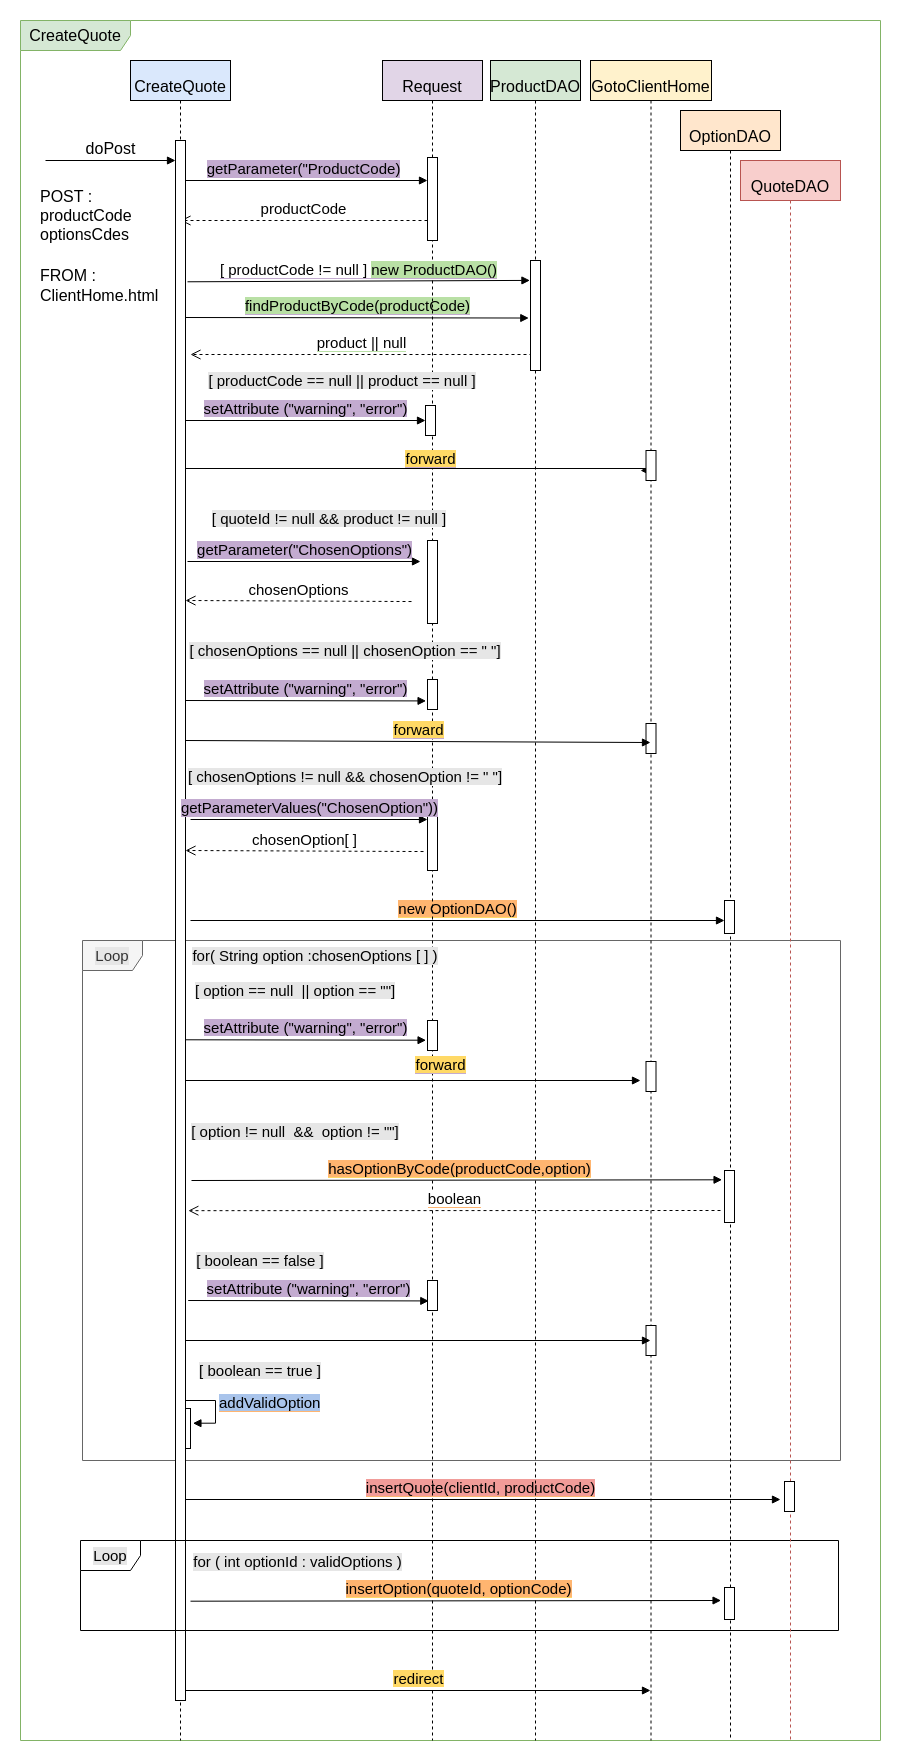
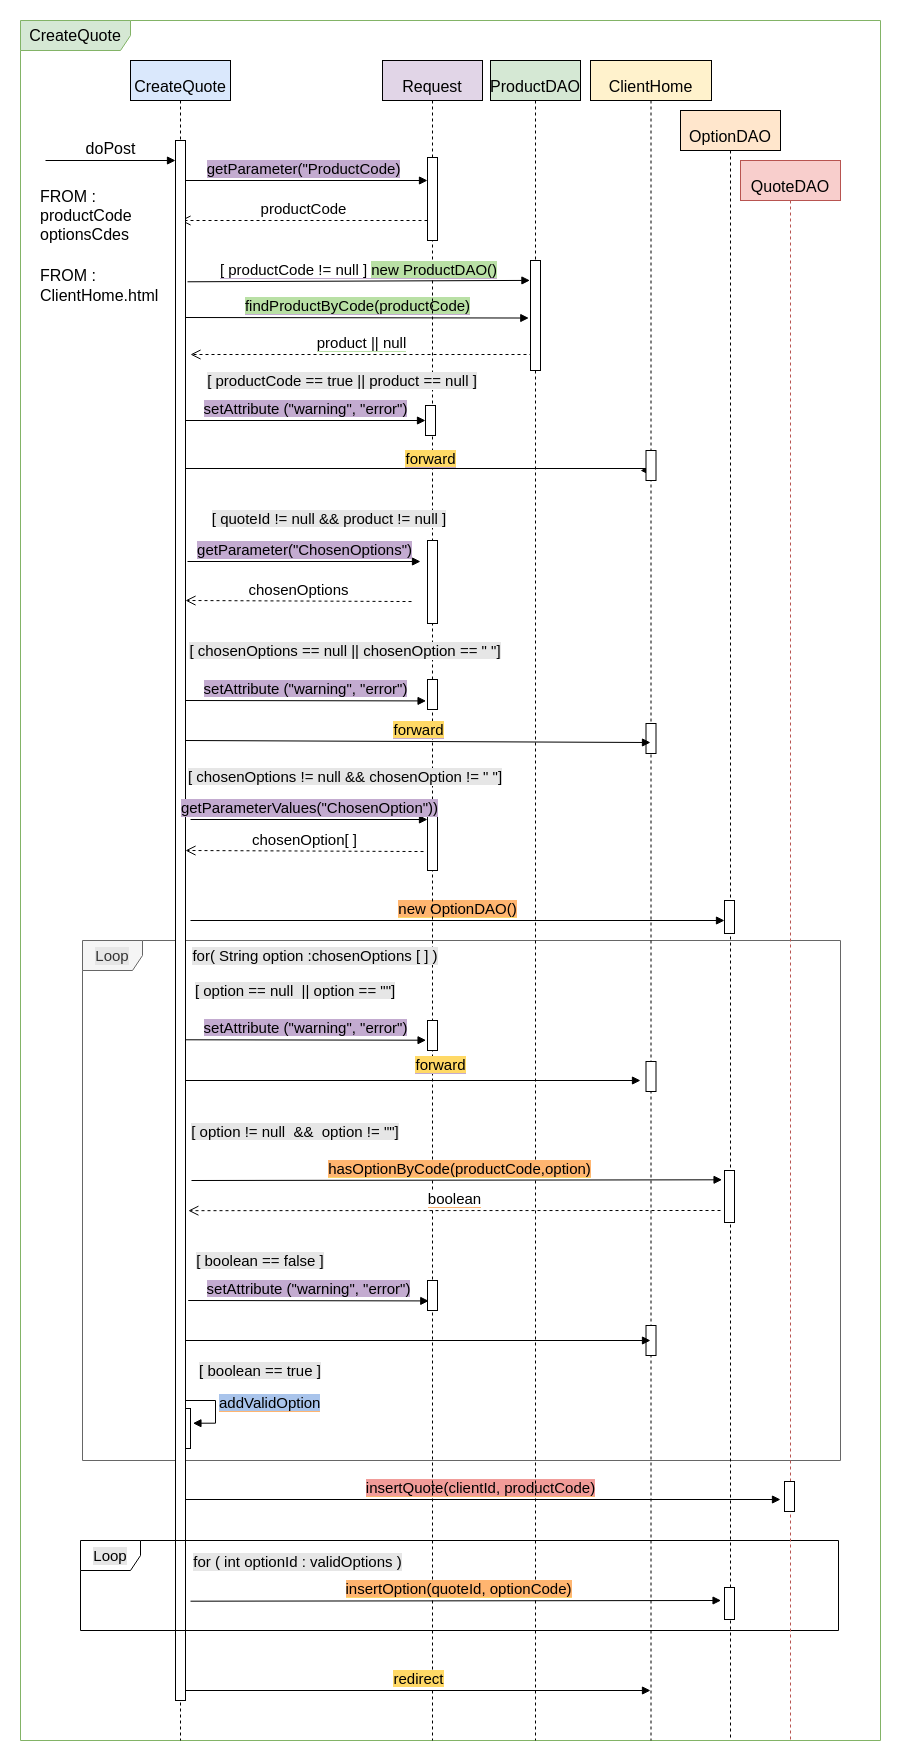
(651, 81) -> (651, 81)
(90, 216) -> (90, 216)
(343, 381) -> (343, 381)
